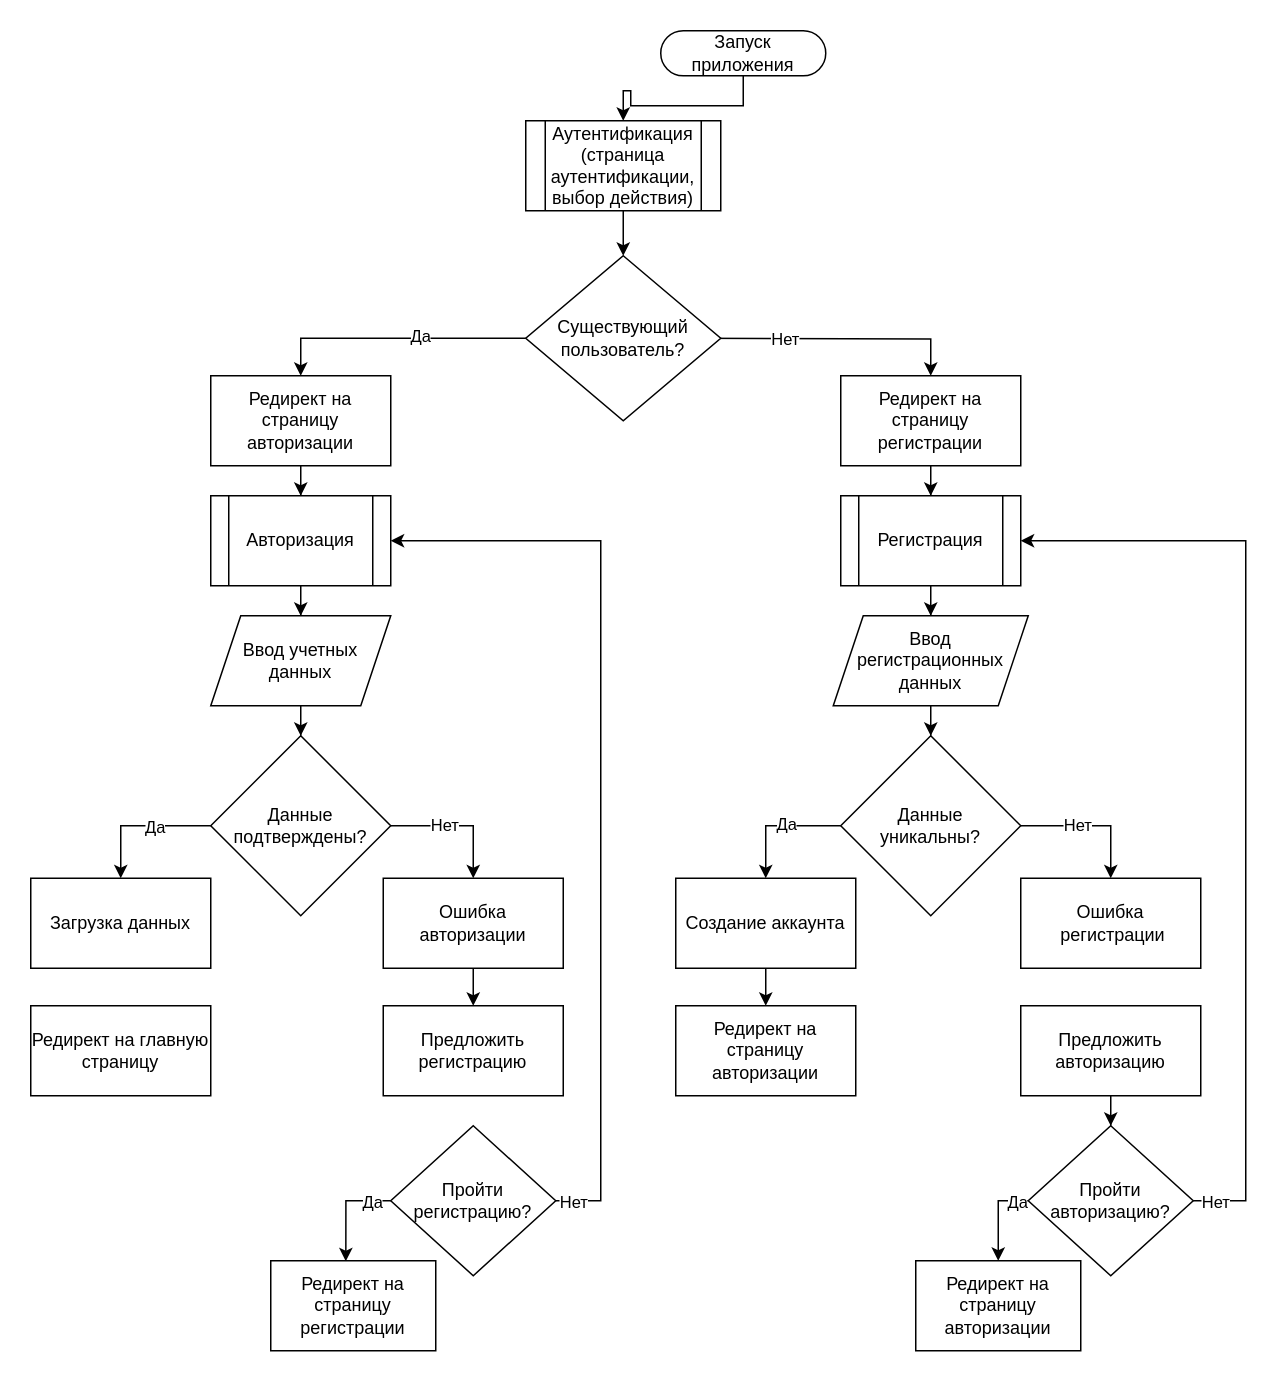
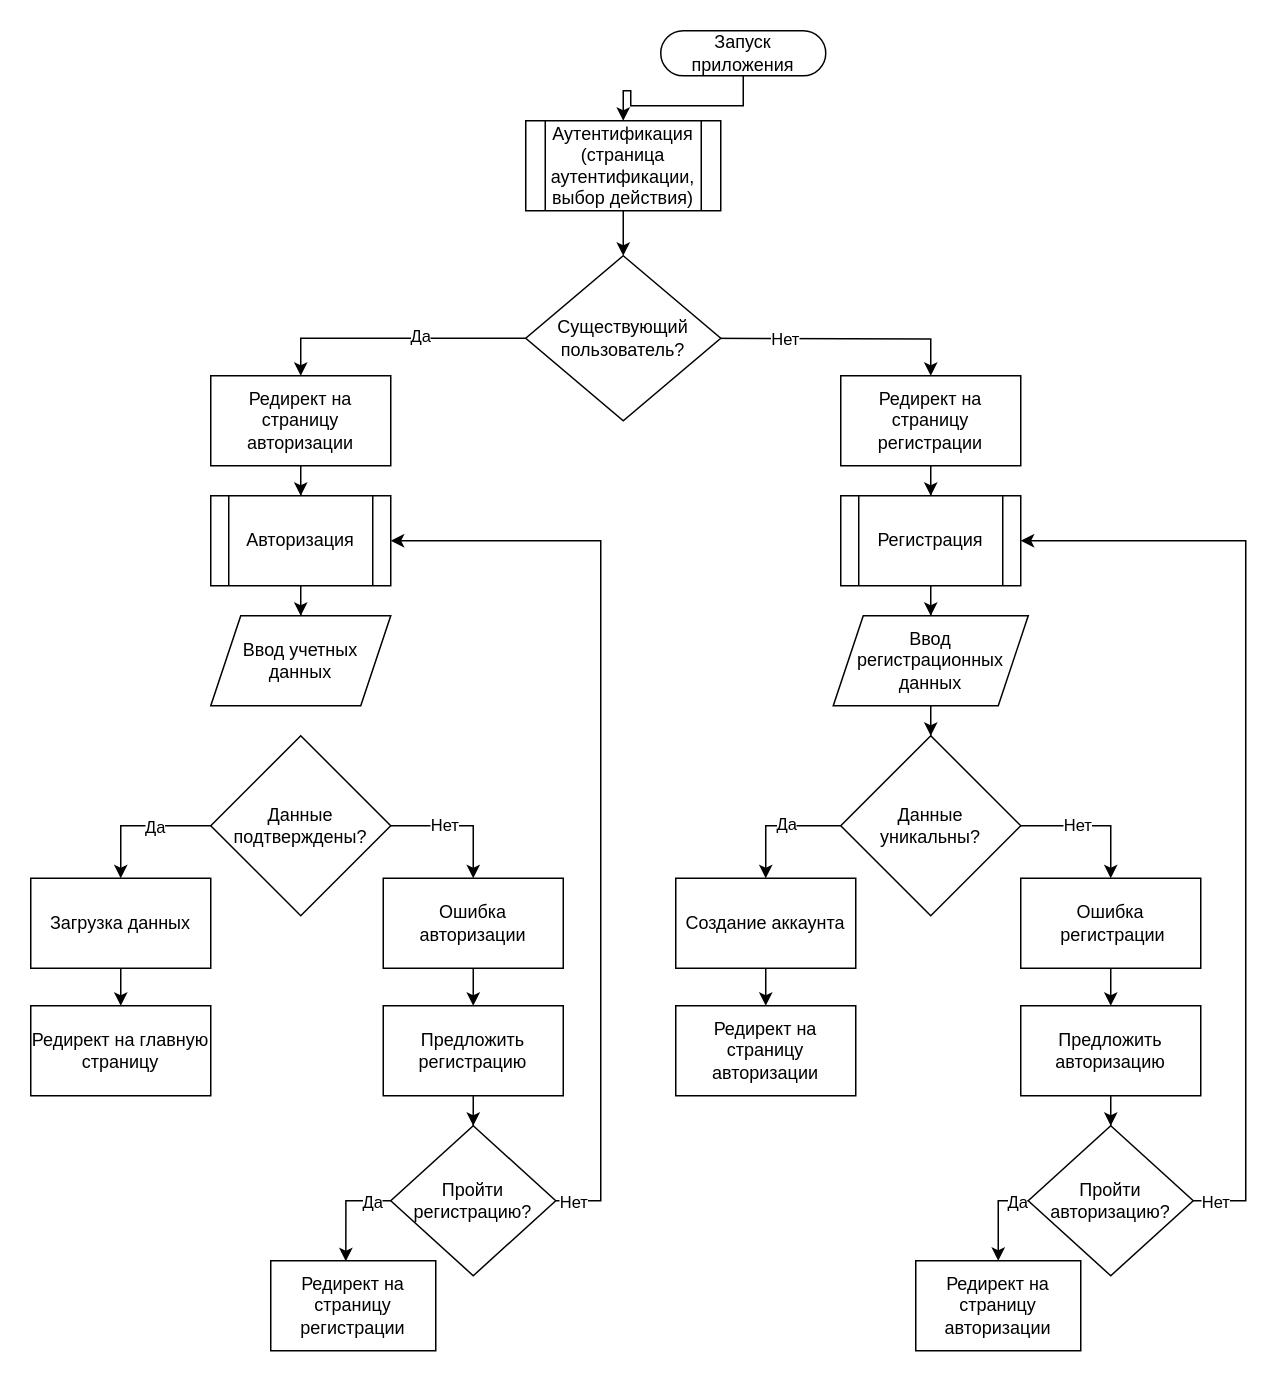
(301, 726) -> none
none -> (121, 992)
none -> (1111, 992)
none -> (473, 1116)
